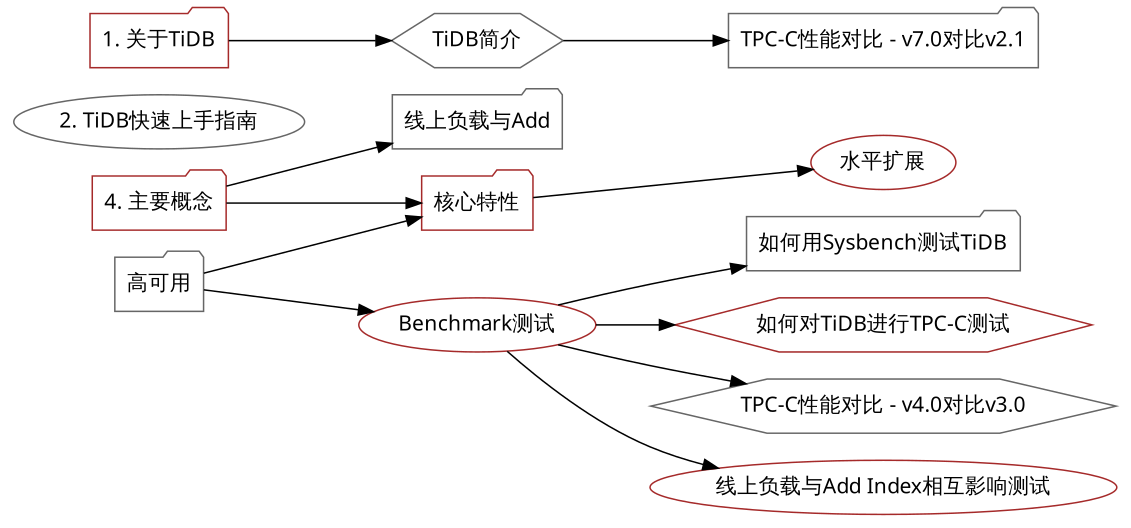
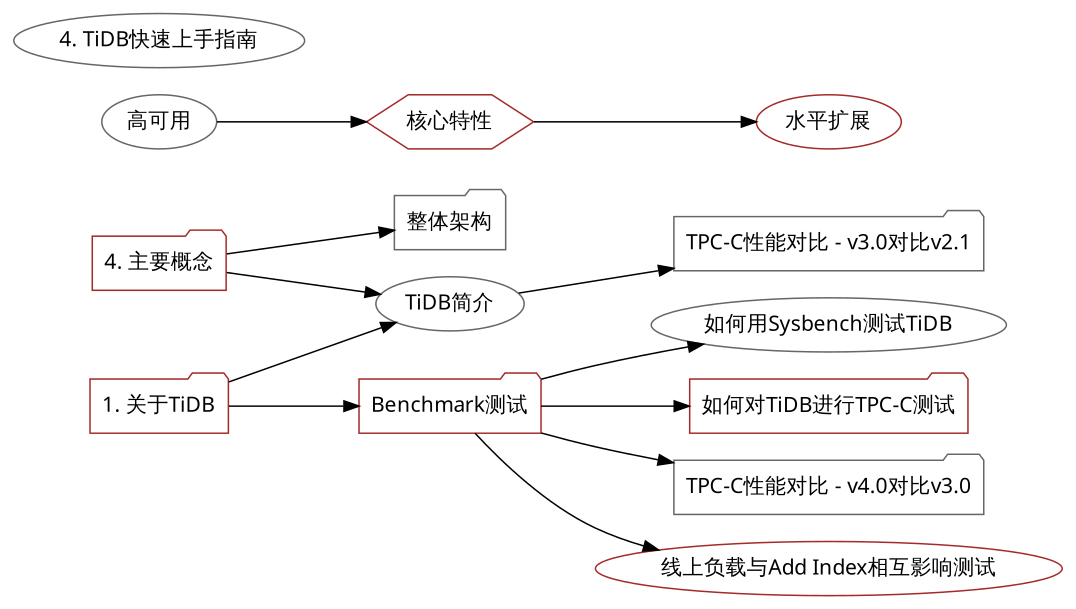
(477, 41) -> (450, 304)
(883, 41) -> (829, 244)
(159, 122) -> (159, 41)
(477, 122) -> (450, 223)
(316, 203) -> (296, 282)
(477, 203) -> (450, 122)
(883, 244) -> (829, 325)
(159, 284) -> (159, 122)
(281, 300) -> (286, 406)
(477, 325) -> (450, 406)
(883, 325) -> (829, 406)
(883, 406) -> (829, 487)
